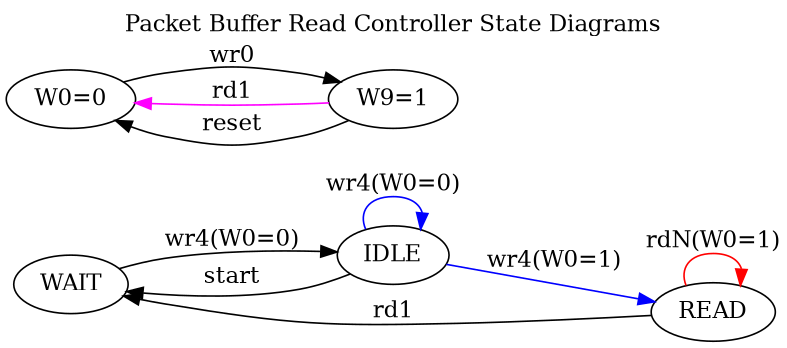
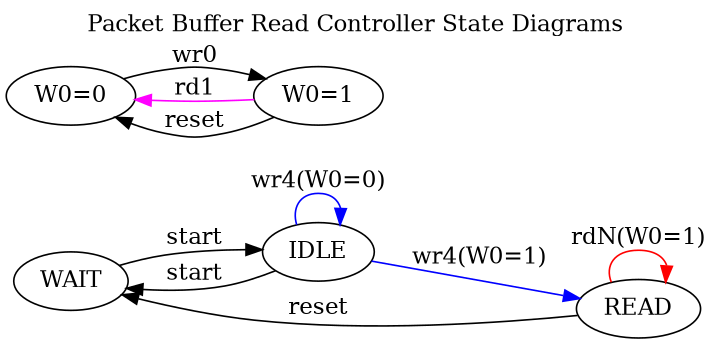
(393, 99) -> (318, 96)
(232, 240) -> (195, 238)
(393, 311) -> (318, 308)
